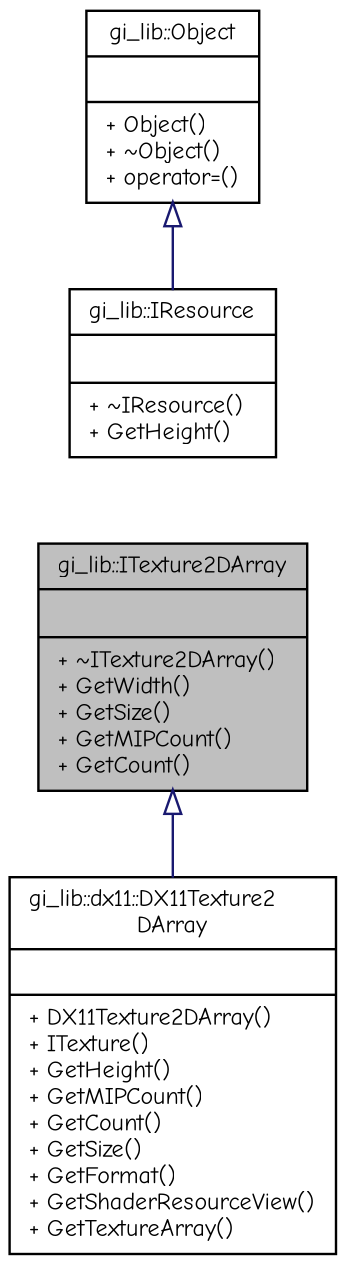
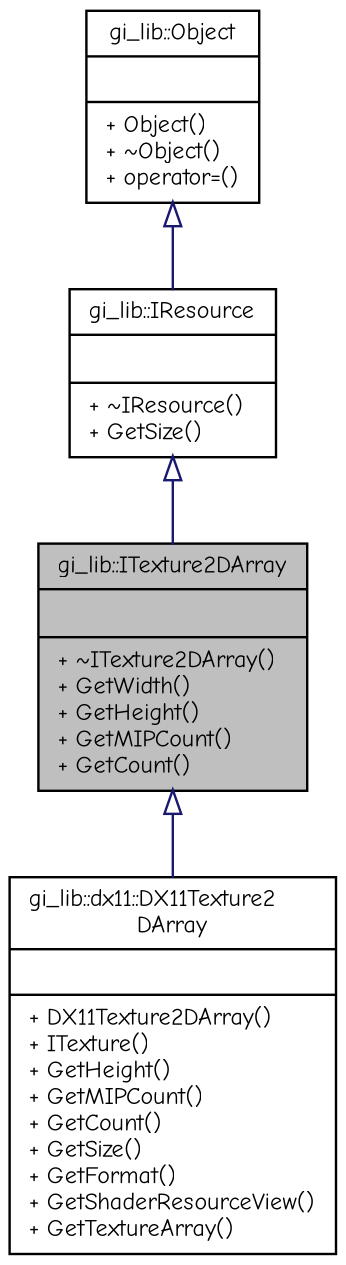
(161, 432) -> (146, 432)
none -> (173, 513)
(115, 713) -> (130, 713)
